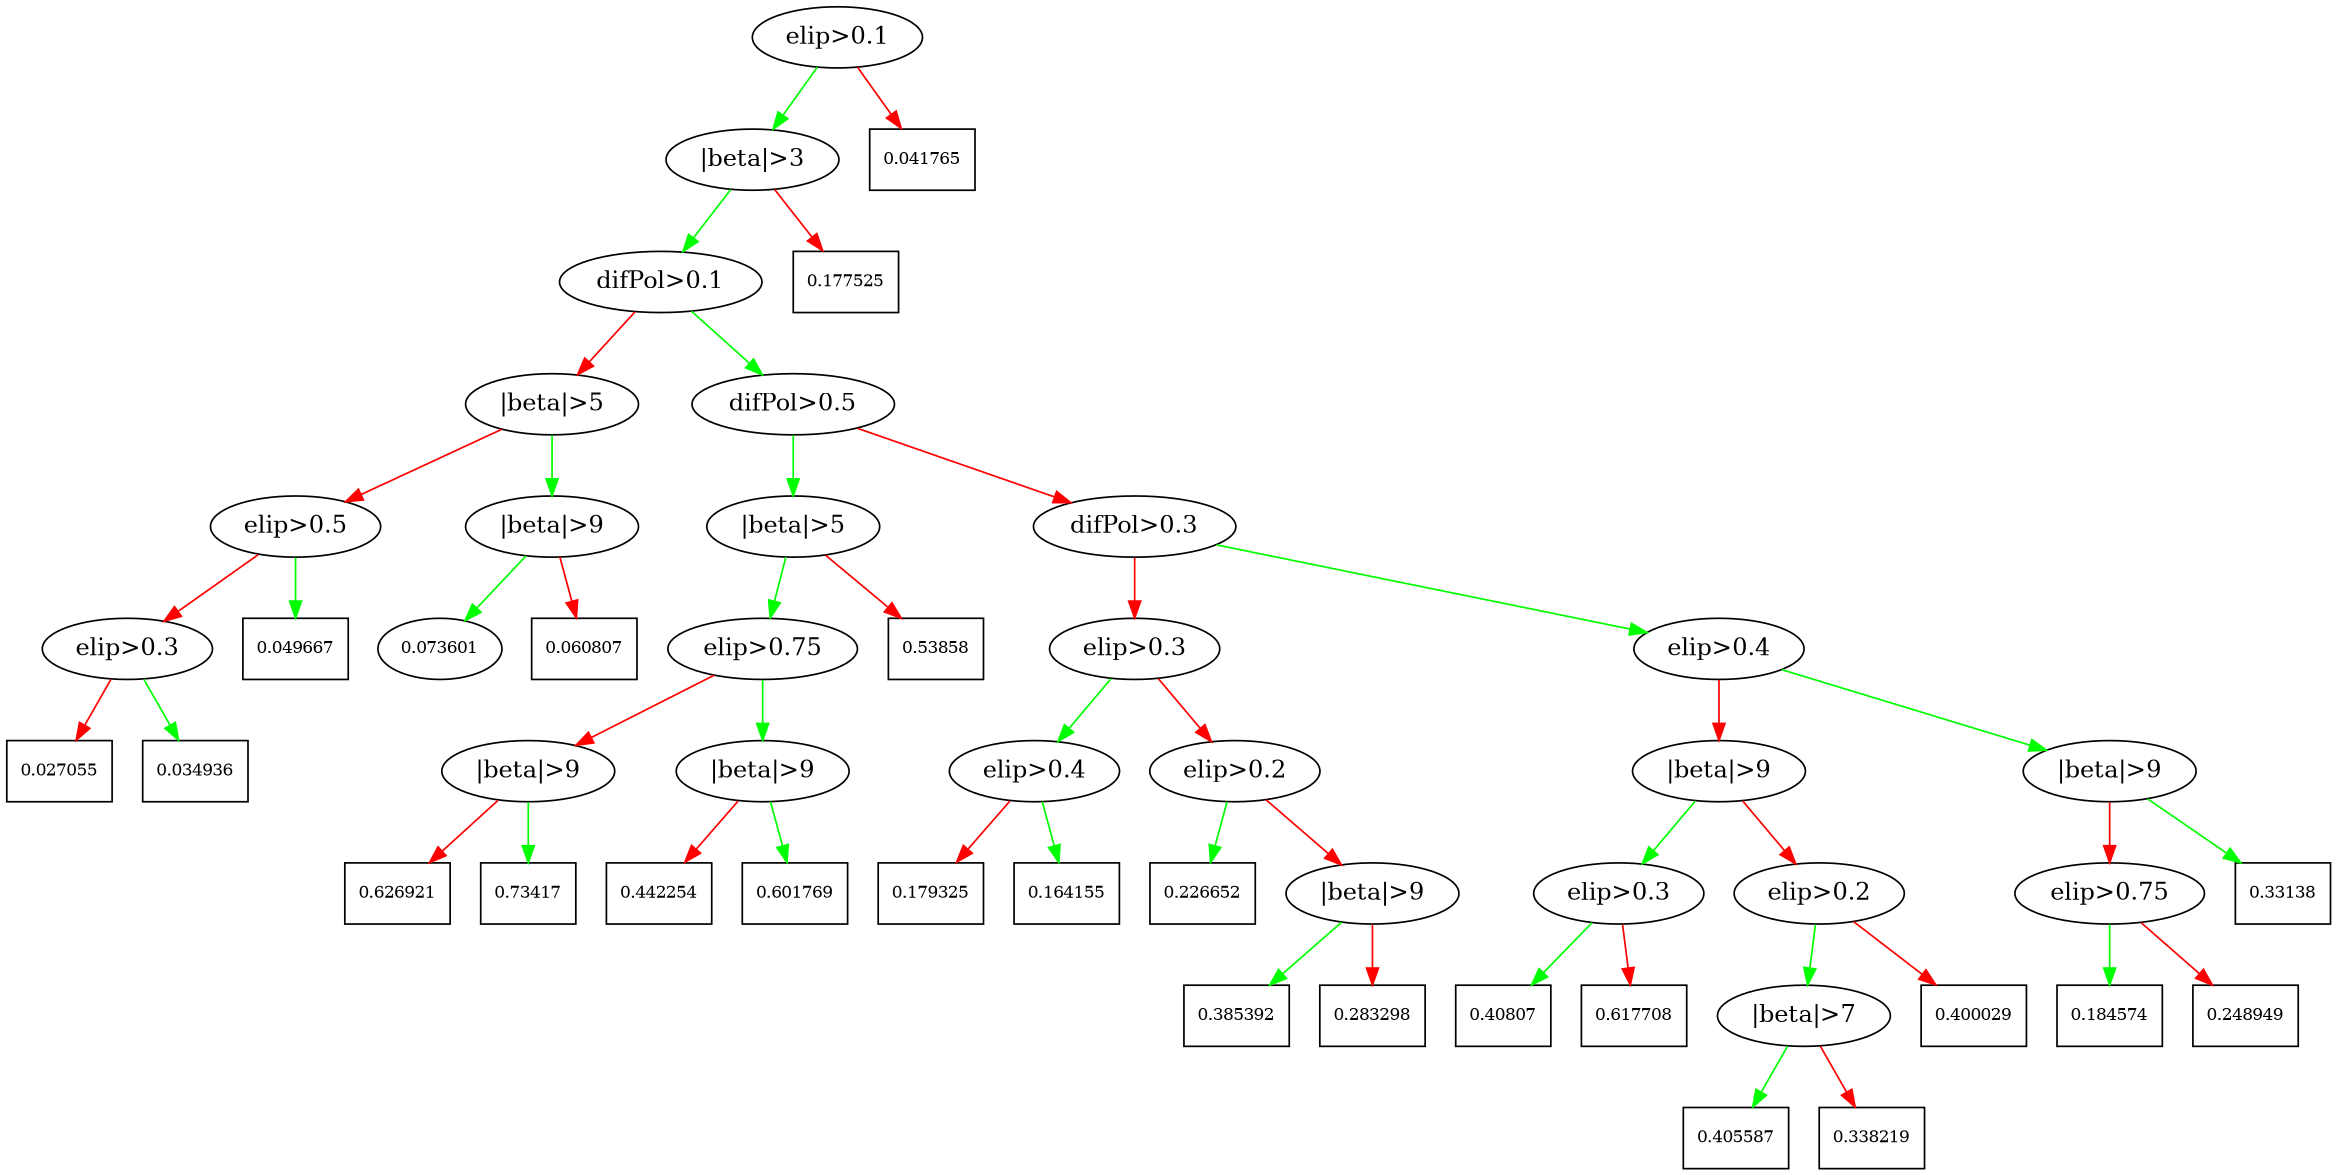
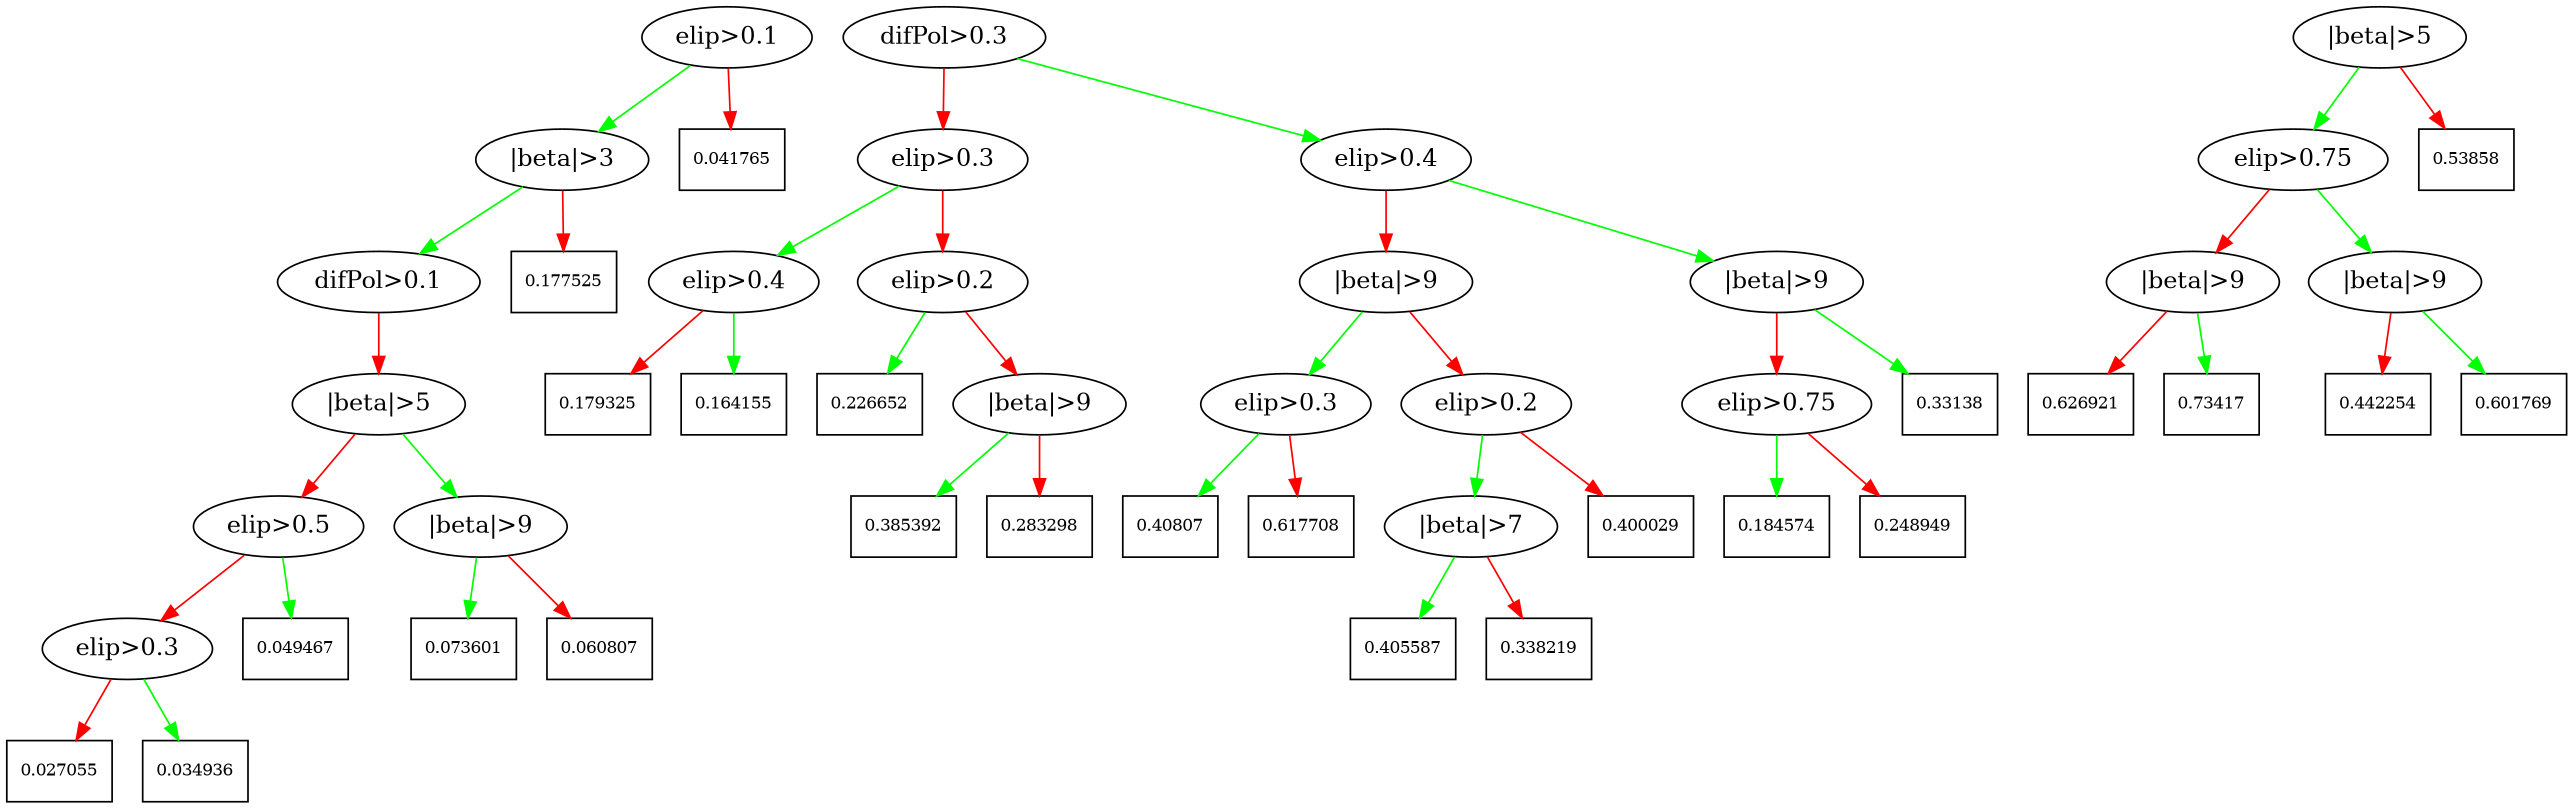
(793, 404) -> none
(296, 649) -> (296, 649)
(440, 649) -> (464, 649)
